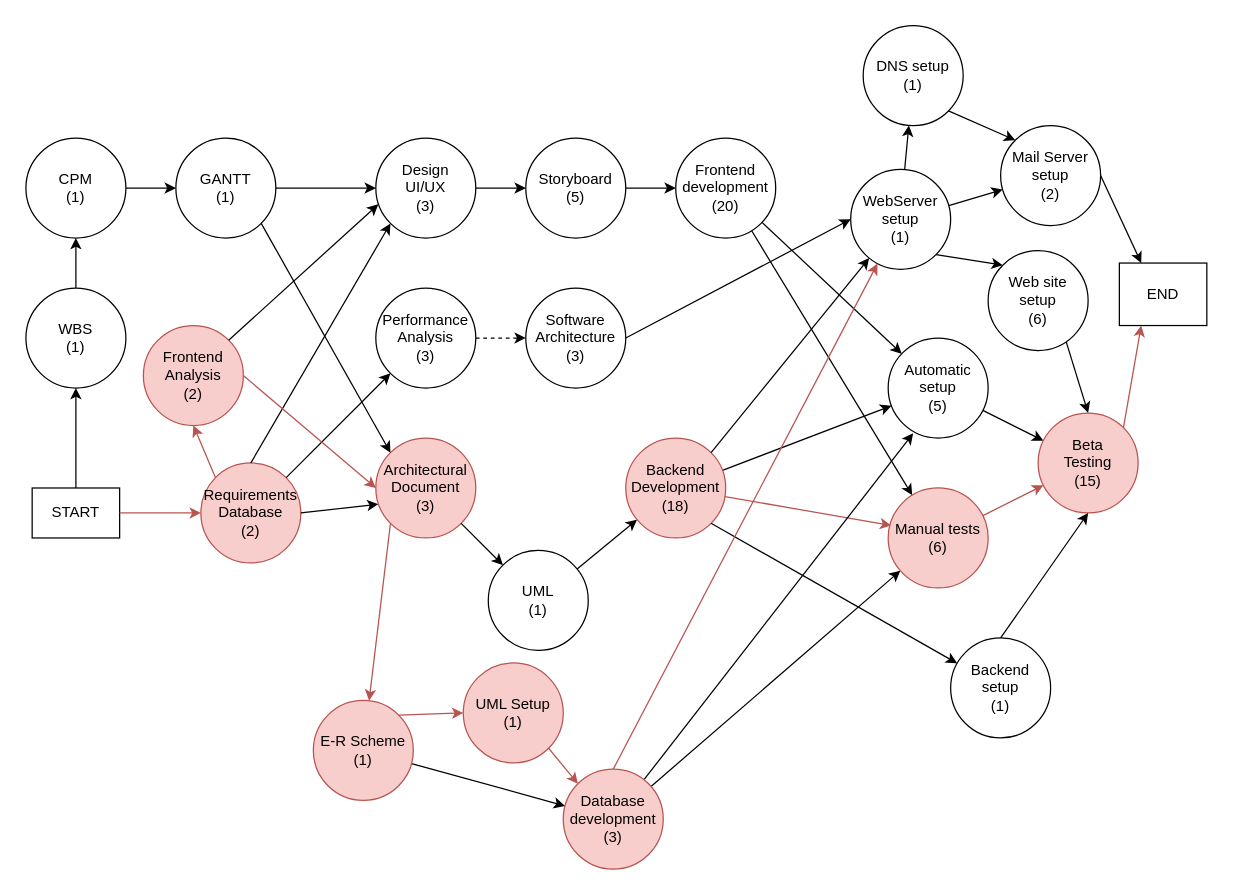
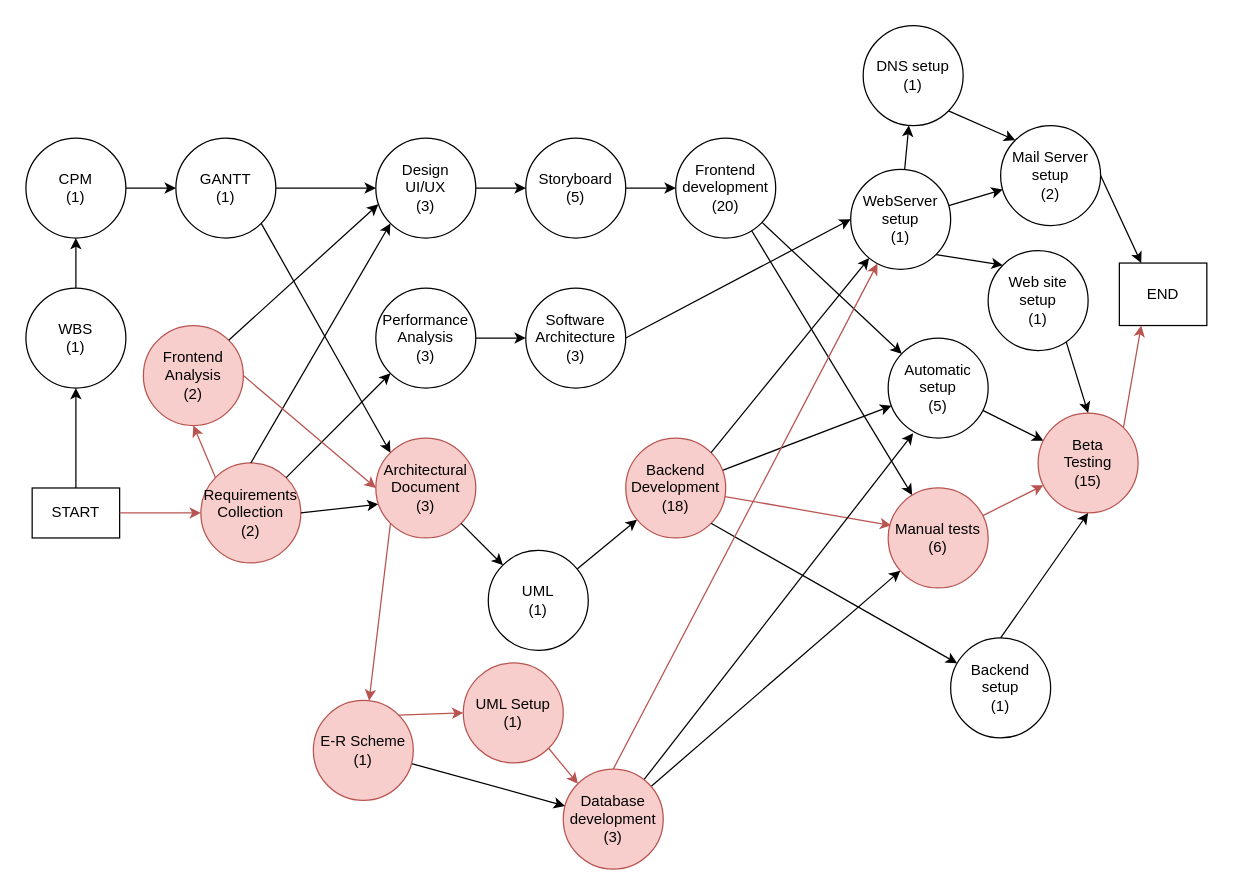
(1038, 301) -> (1038, 301)
(496, 338) -> (496, 338)
(251, 513) -> (251, 513)
